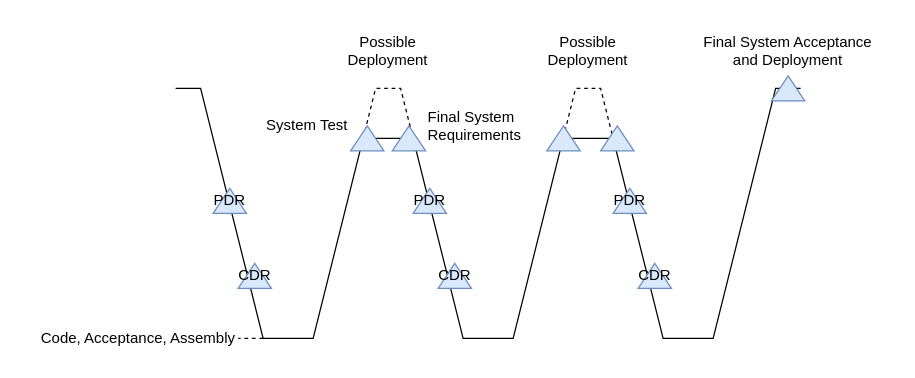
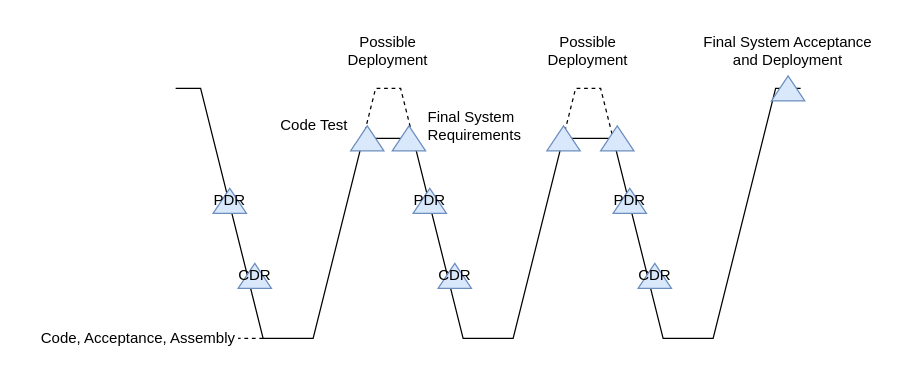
(304, 126) -> (312, 126)
